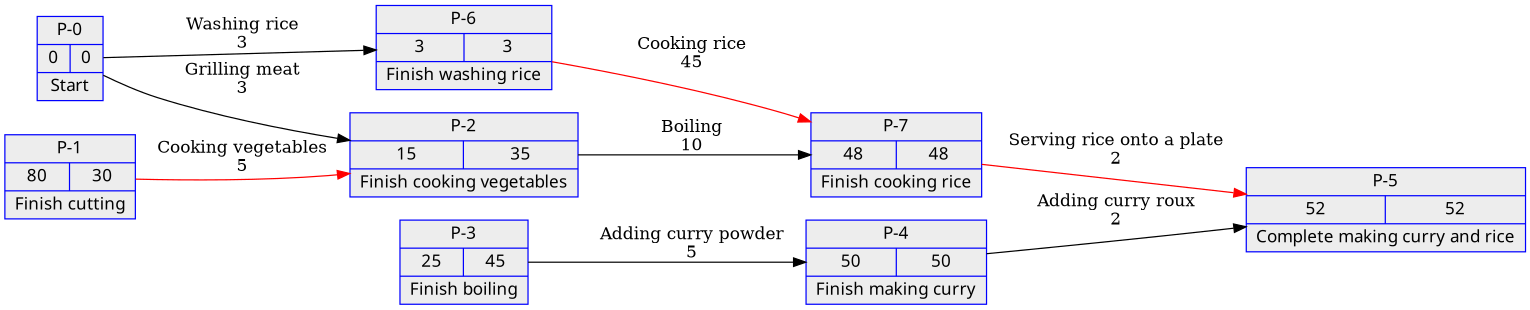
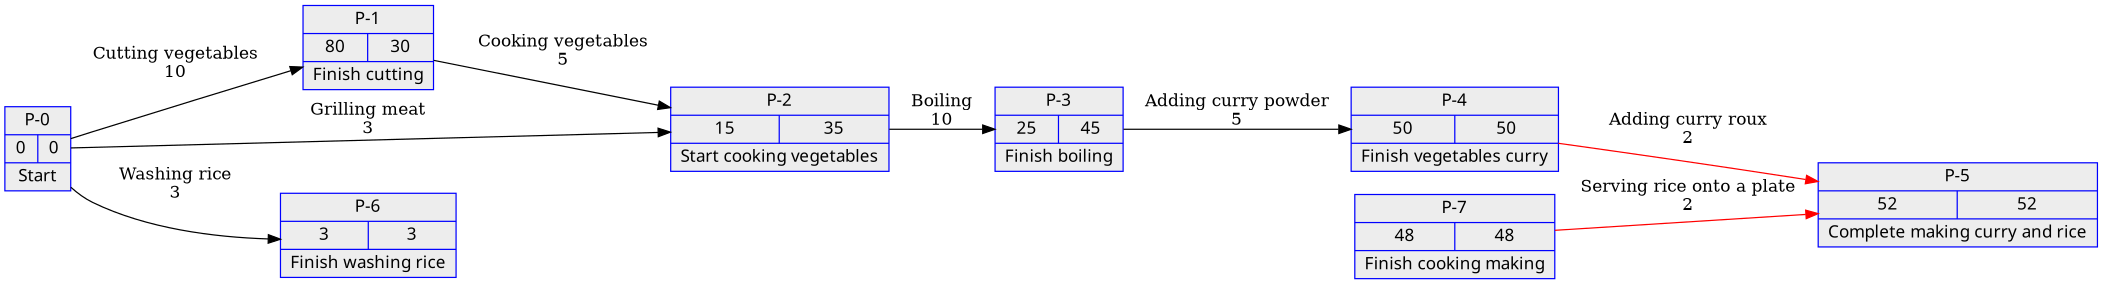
(676, 86) -> none
none -> (181, 104)
(688, 155) -> (936, 129)
(237, 180) -> (546, 83)
(464, 182) -> (780, 157)
(896, 182) -> (1455, 264)
(1110, 241) -> (1682, 161)
(896, 290) -> (1455, 157)
